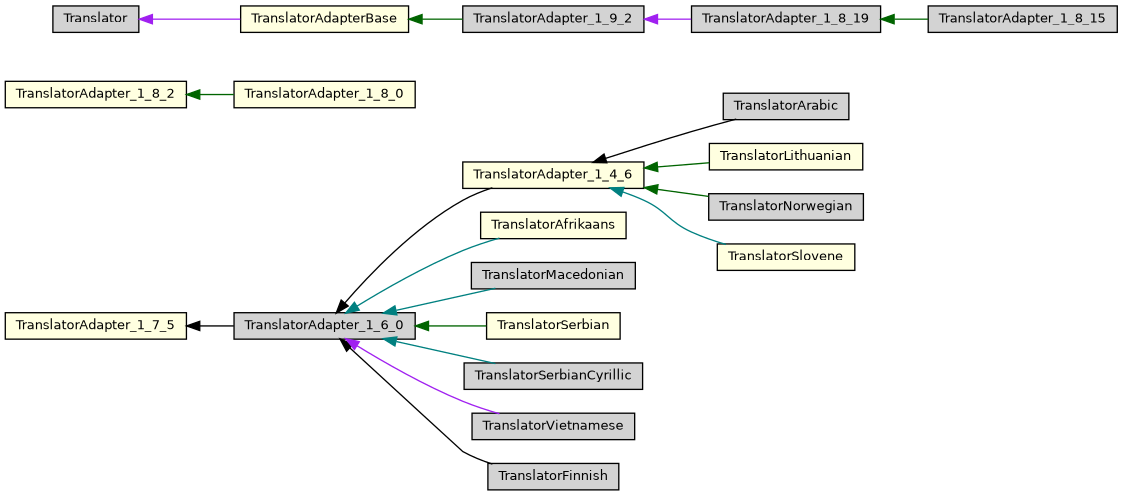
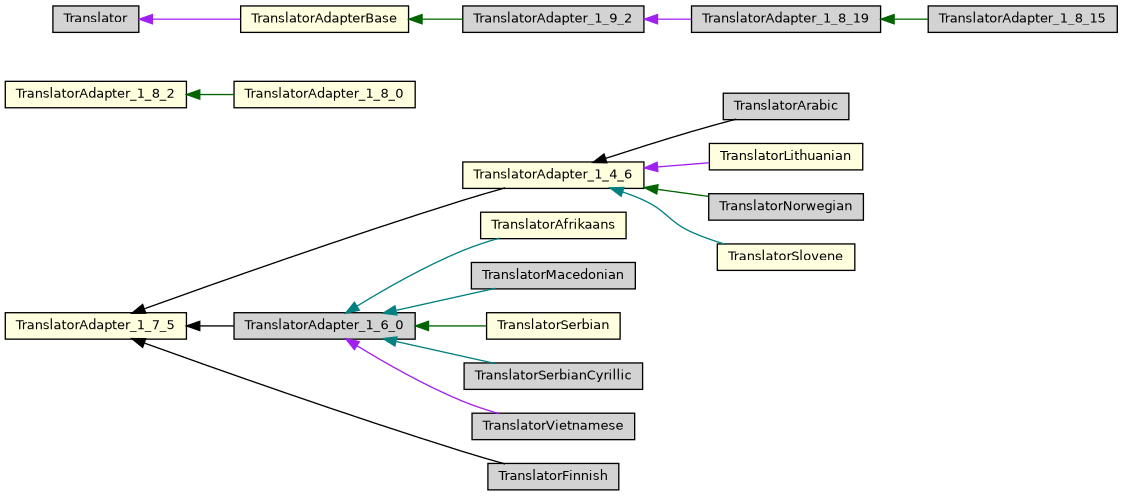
(683, 165) -> (683, 165)
(412, 236) -> (324, 246)
(418, 411) -> (324, 406)
